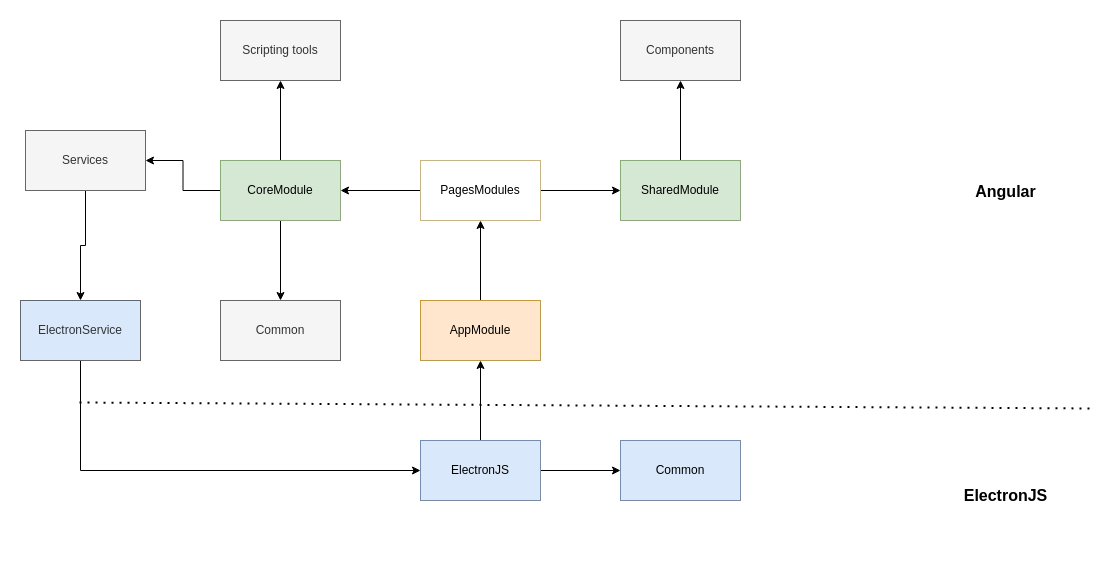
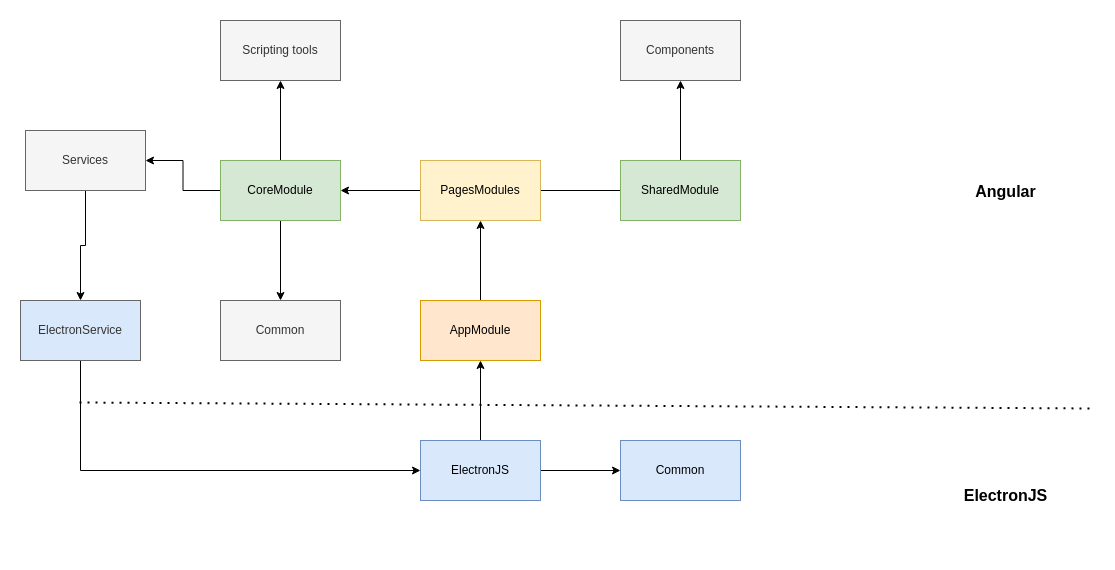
(481, 191) -> (481, 191)
(612, 191) -> (615, 191)
